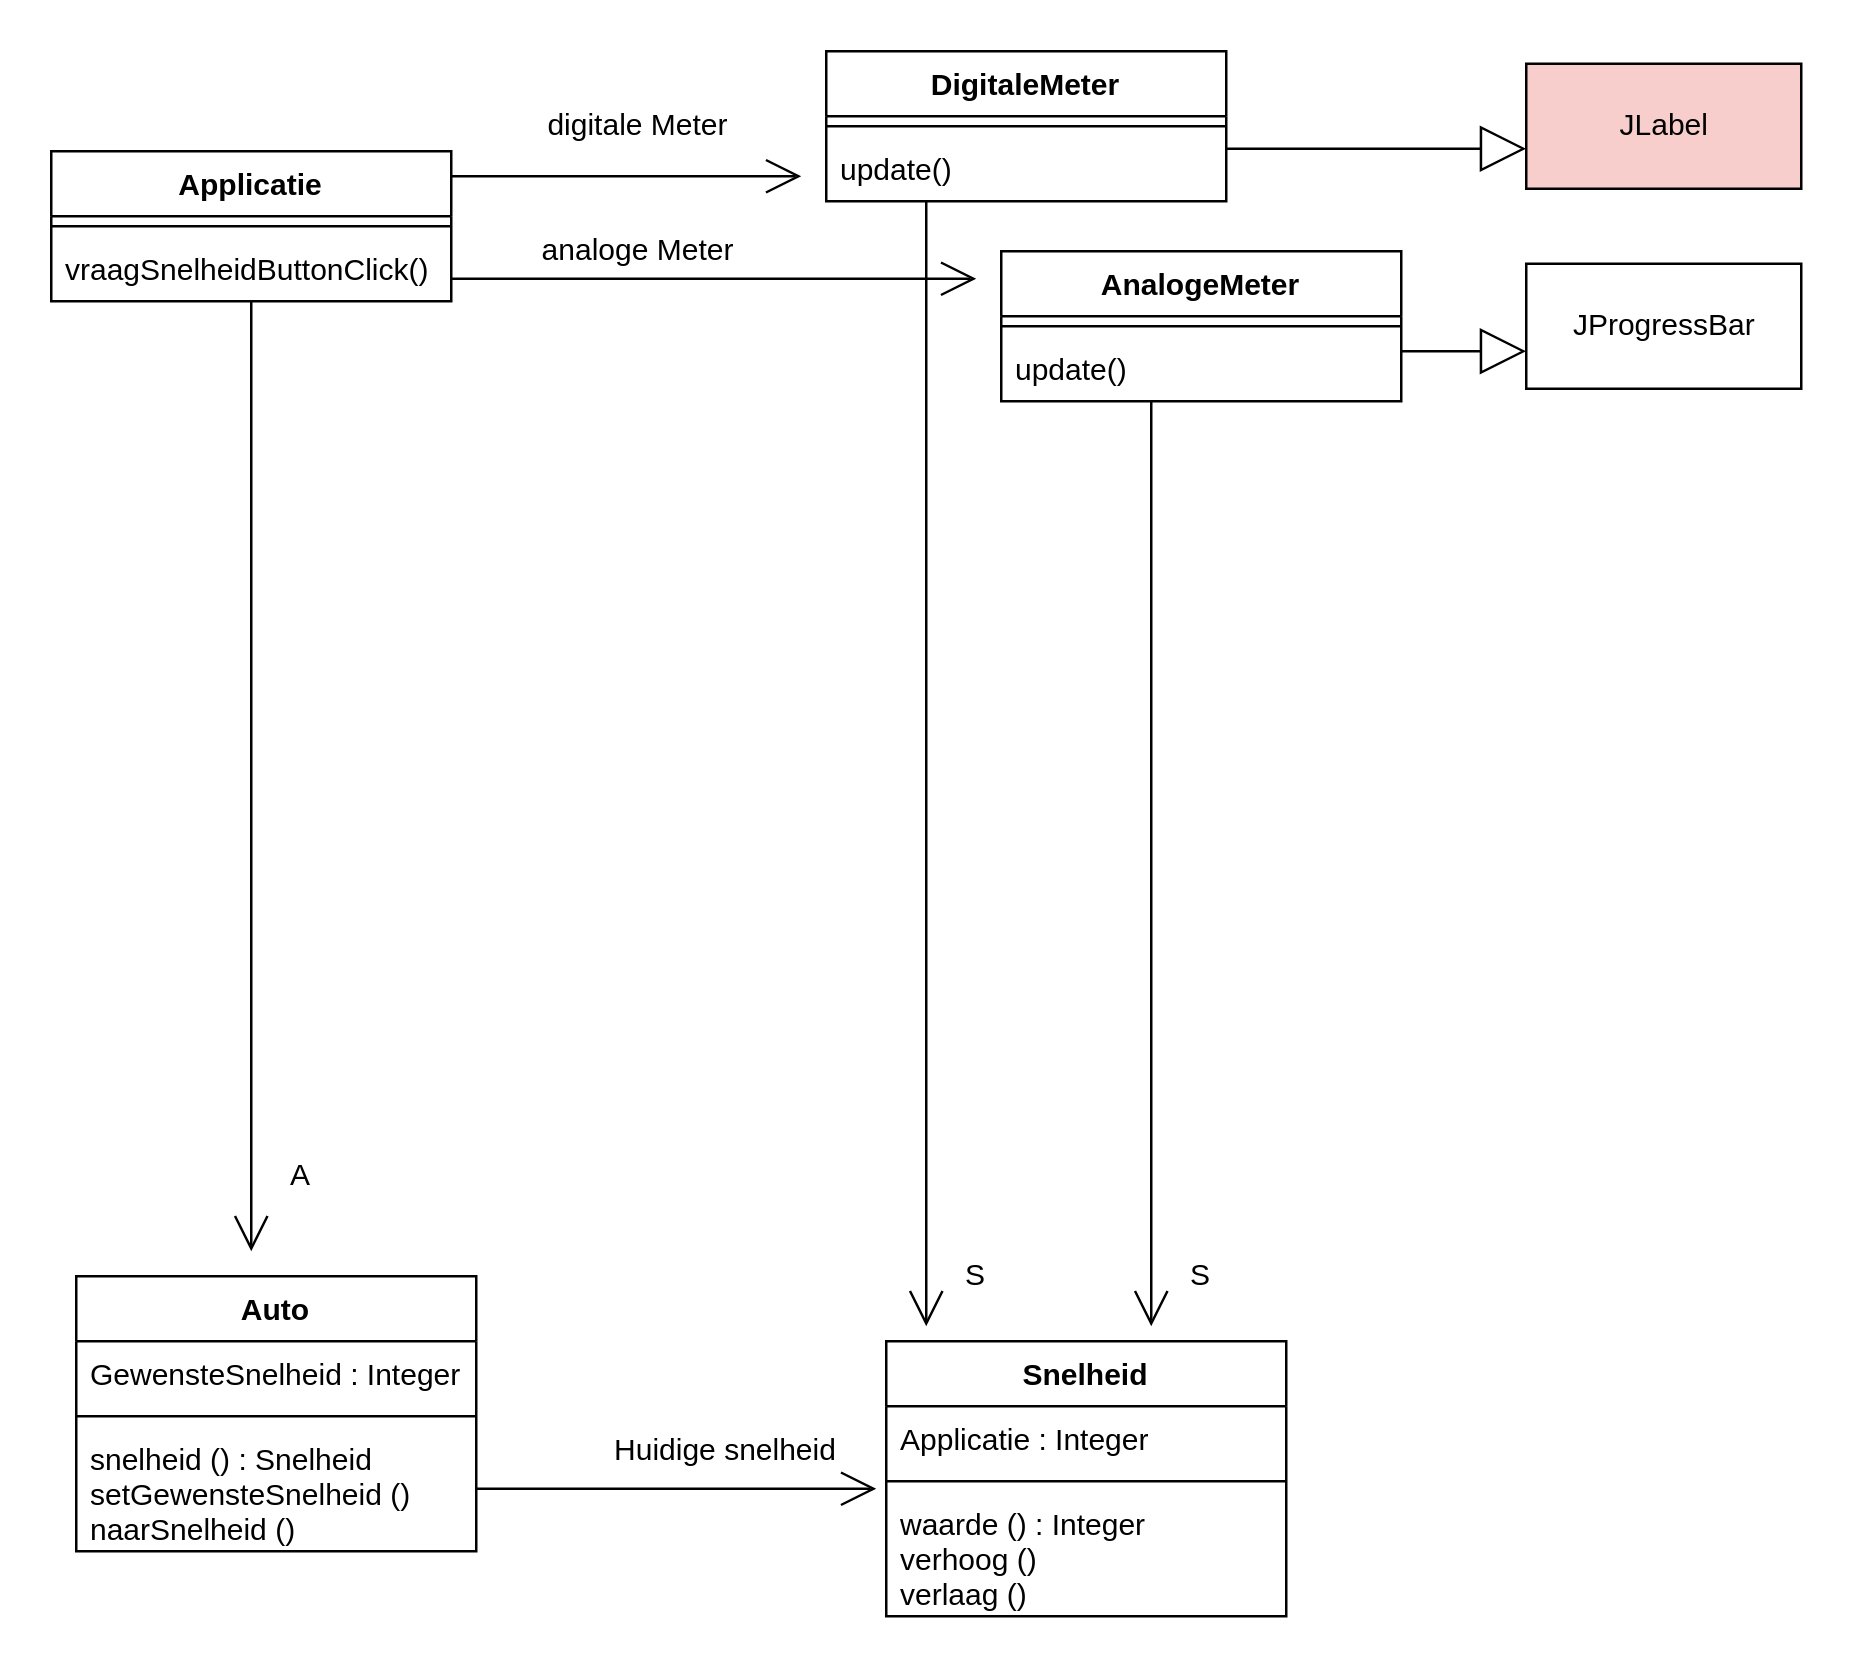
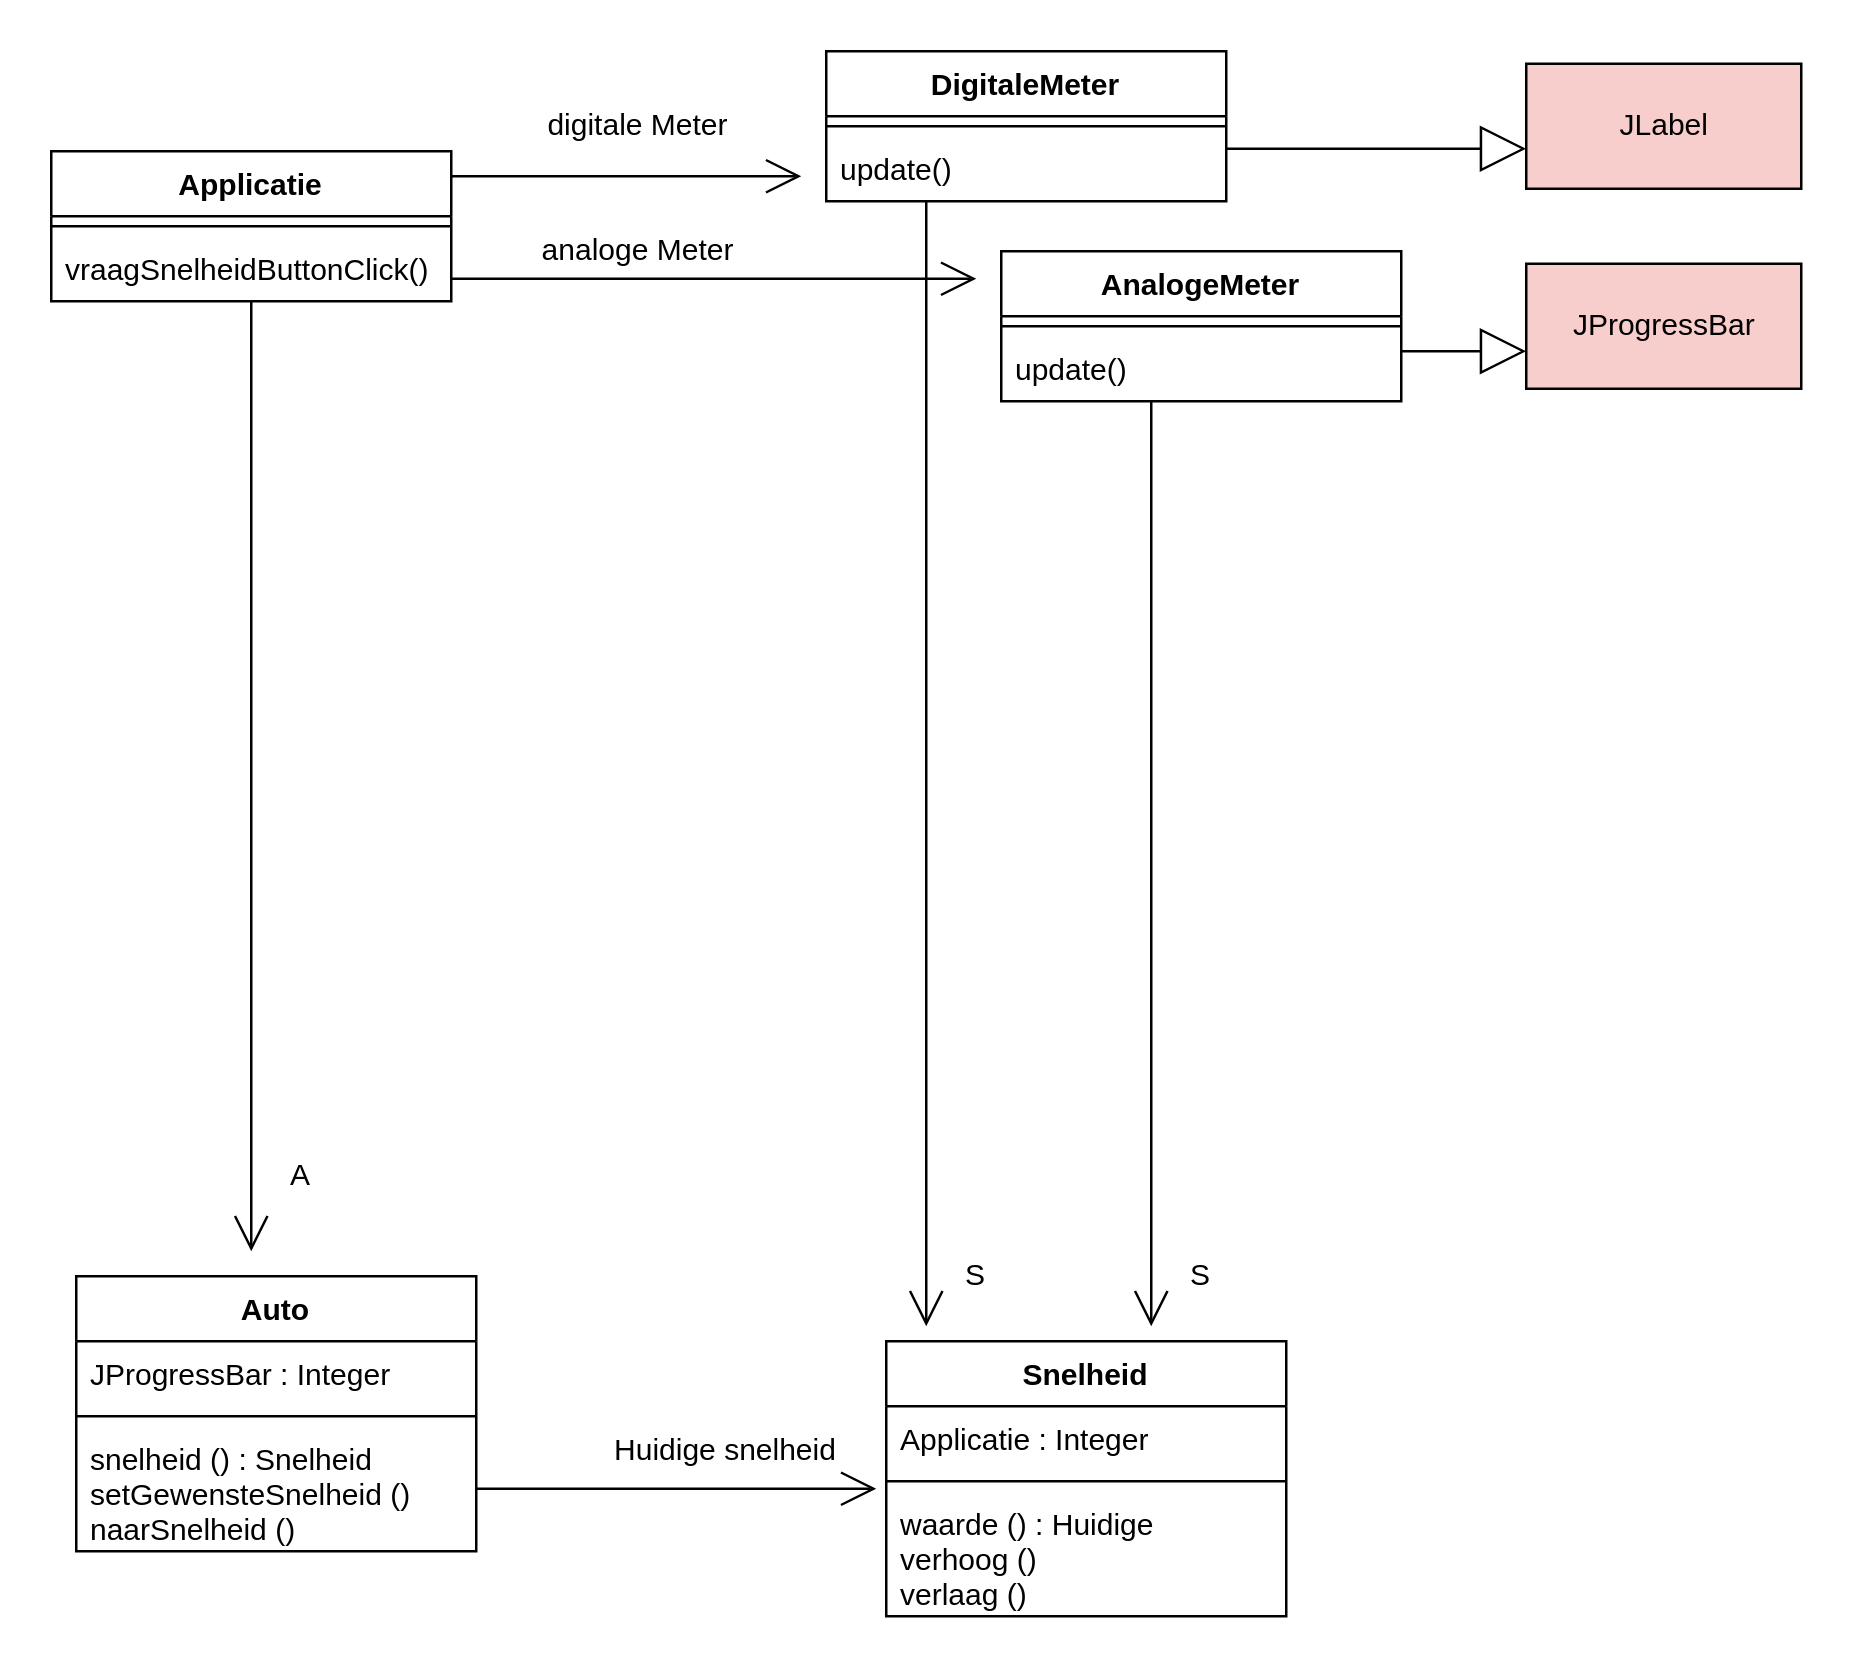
(1664, 326) -> (1664, 326)
(289, 1375) -> (263, 1375)
(1044, 1525) -> (1036, 1525)
